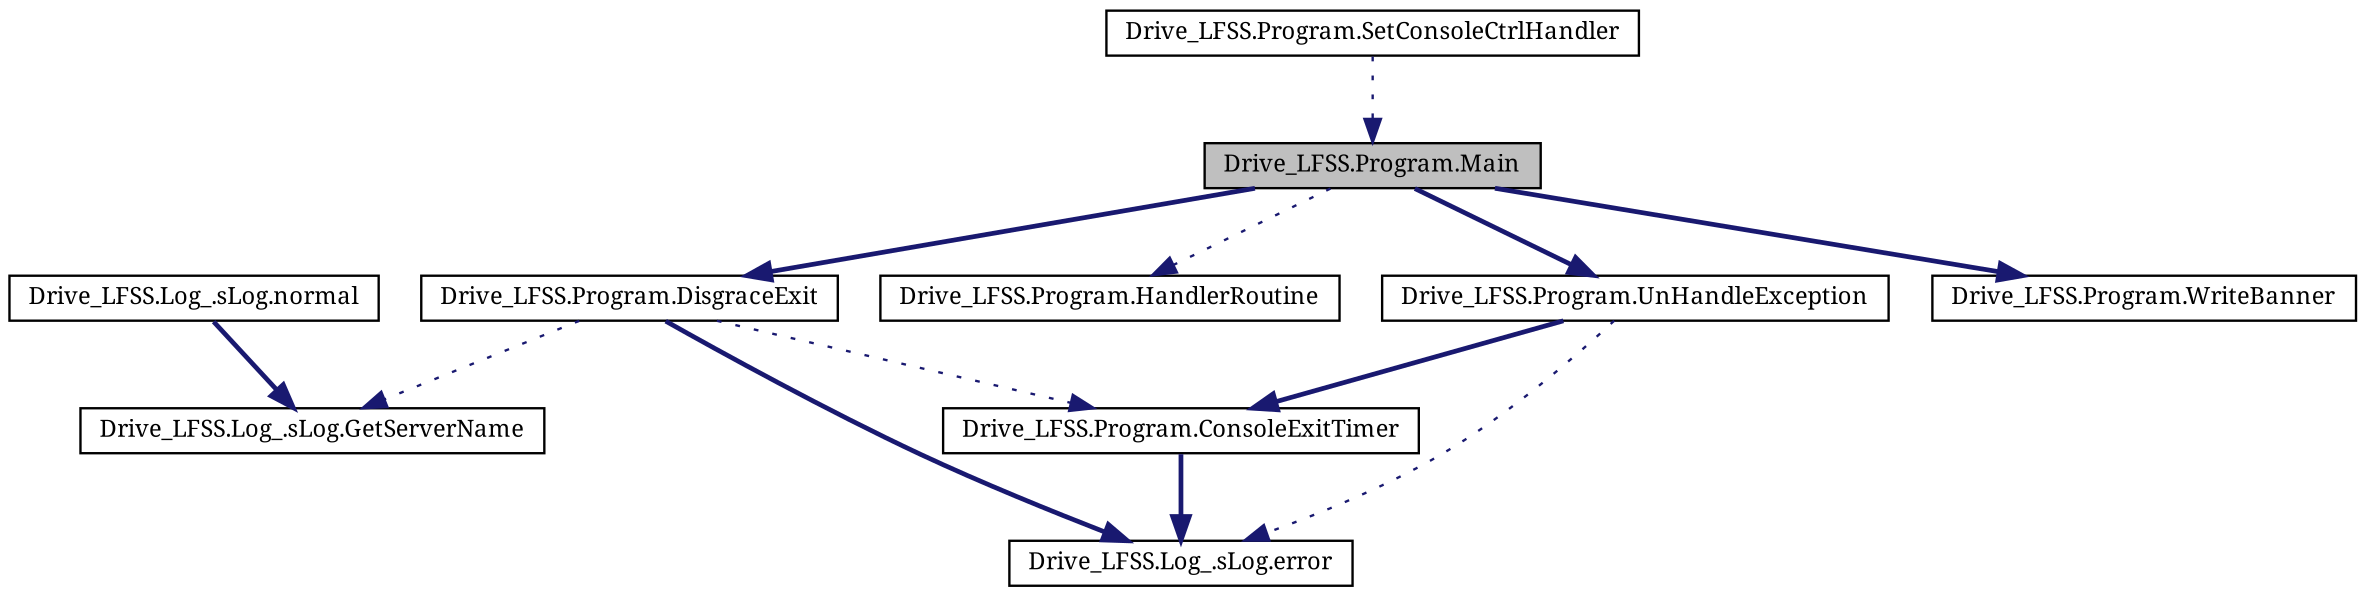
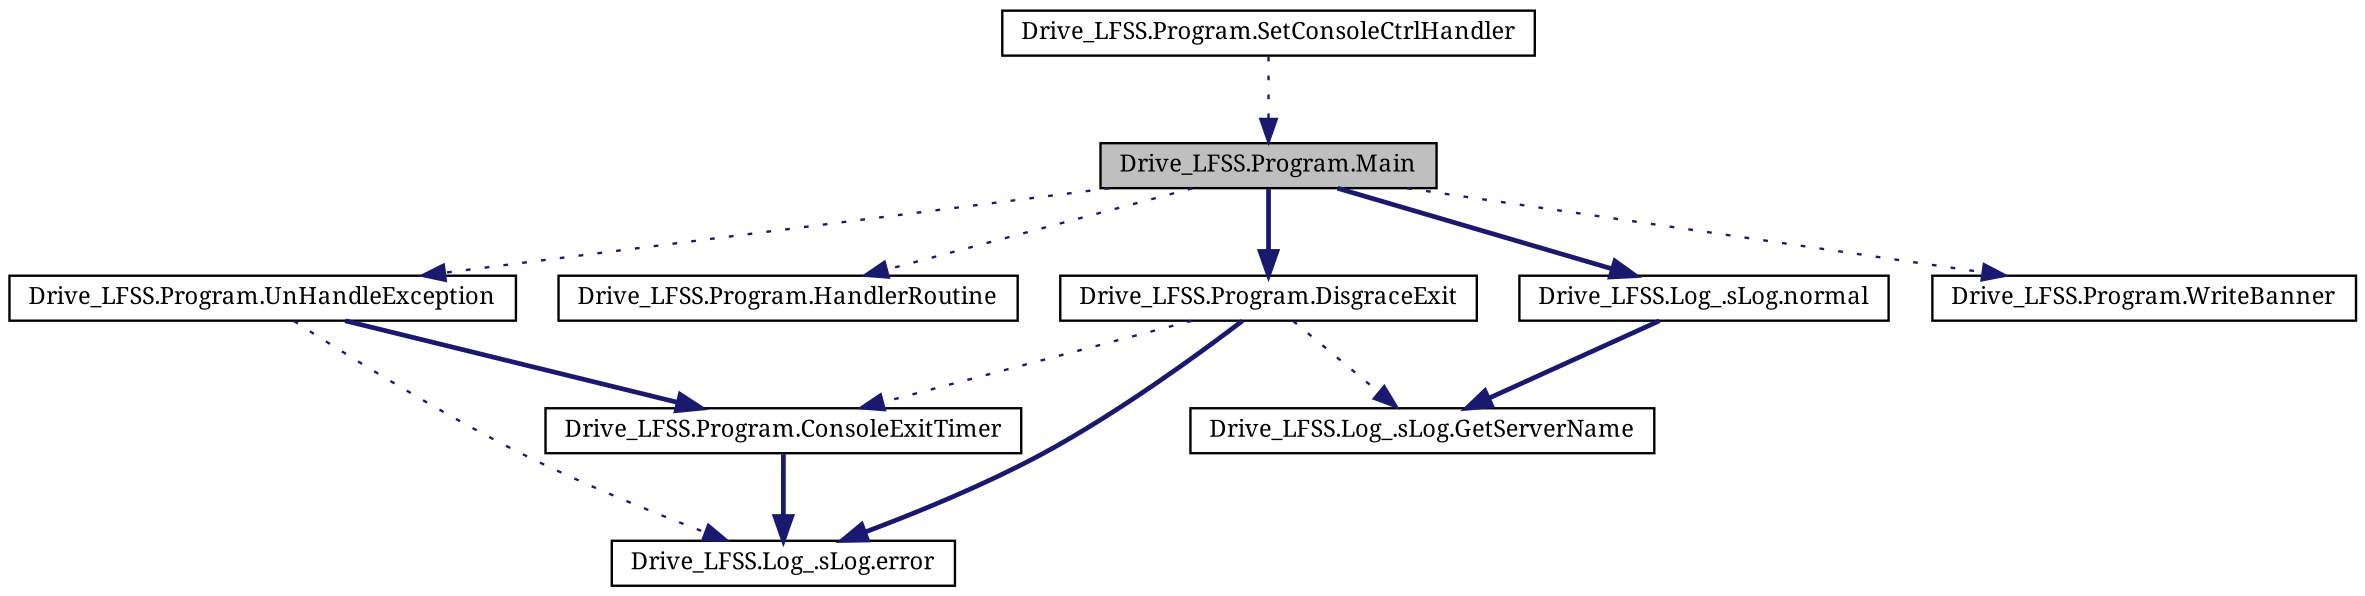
(1493, 227) -> (777, 230)
none -> (1475, 229)
(1747, 230) -> (1695, 230)
